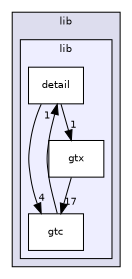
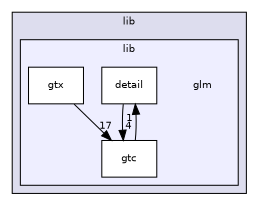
none -> (203, 86)
(65, 117) -> none
